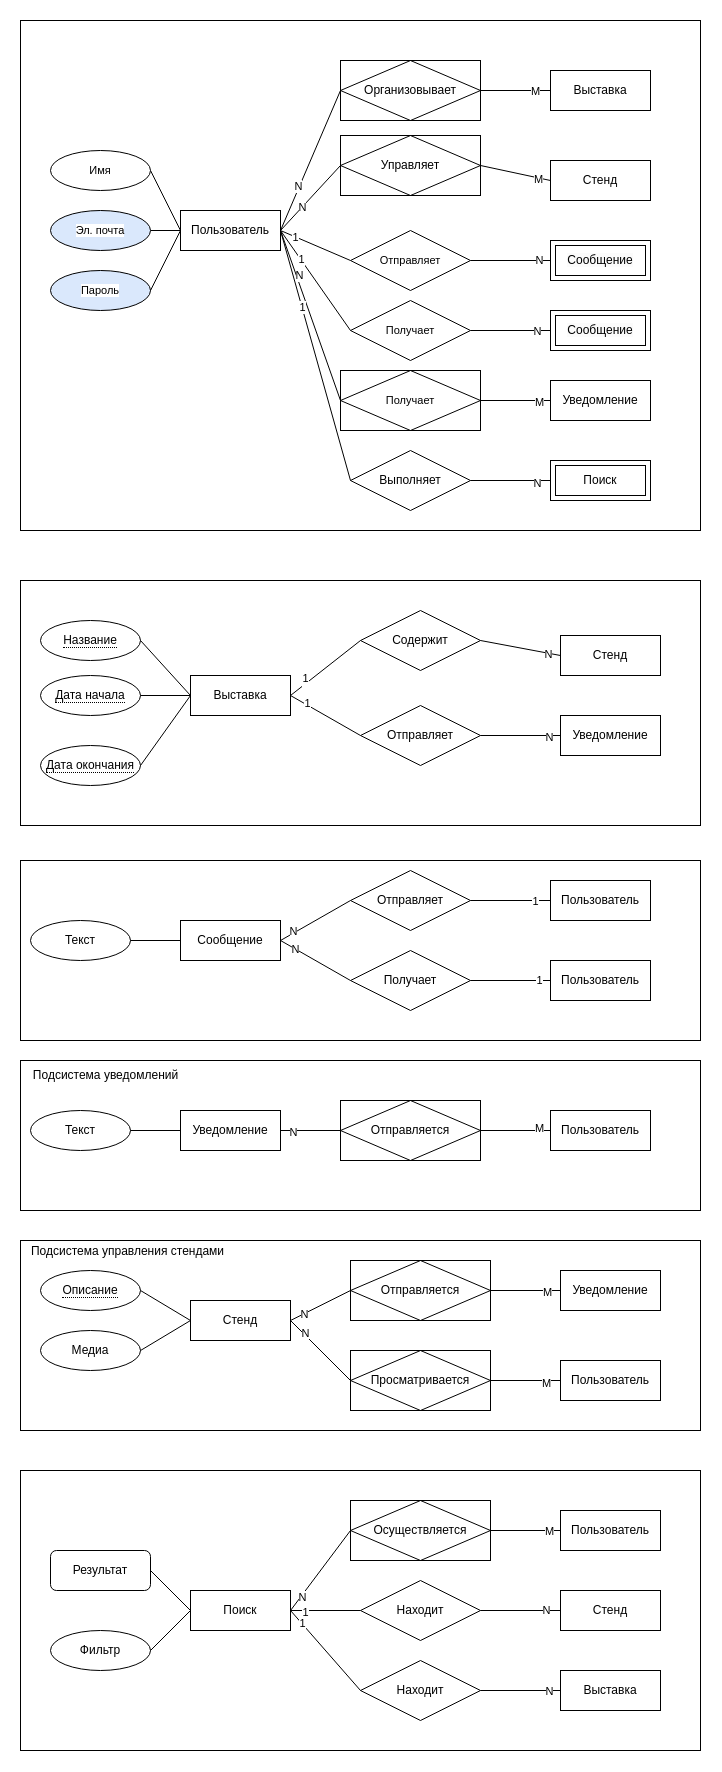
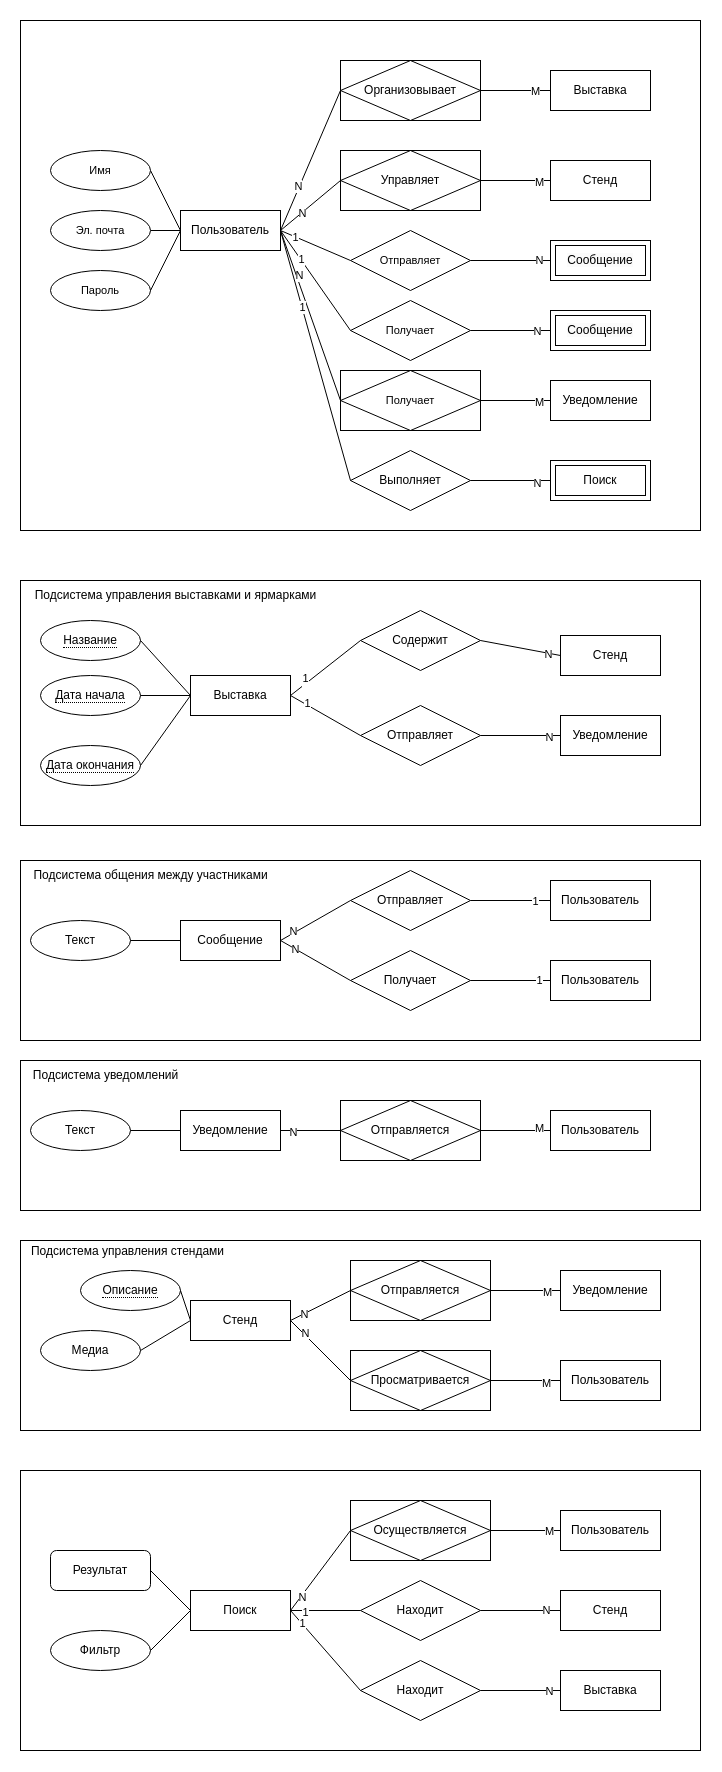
(411, 166) -> (411, 181)
(101, 231) -> (101, 231)
(101, 291) -> (101, 291)
none -> (176, 596)
none -> (151, 876)
(91, 1291) -> (131, 1291)
